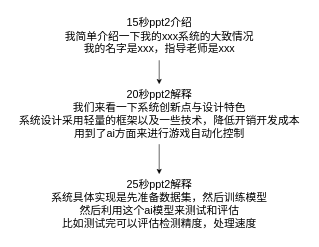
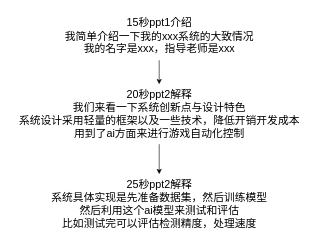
(160, 36) -> (160, 36)
